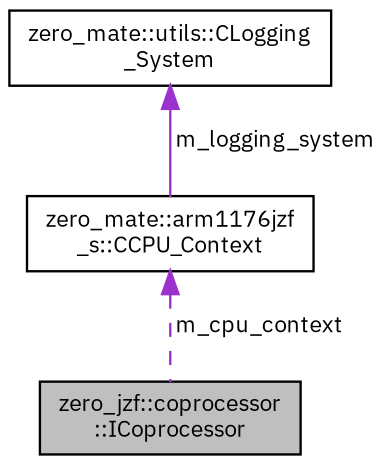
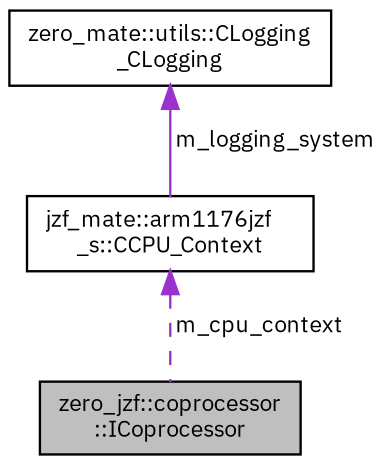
(170, 48) -> (170, 48)
(170, 234) -> (170, 234)
